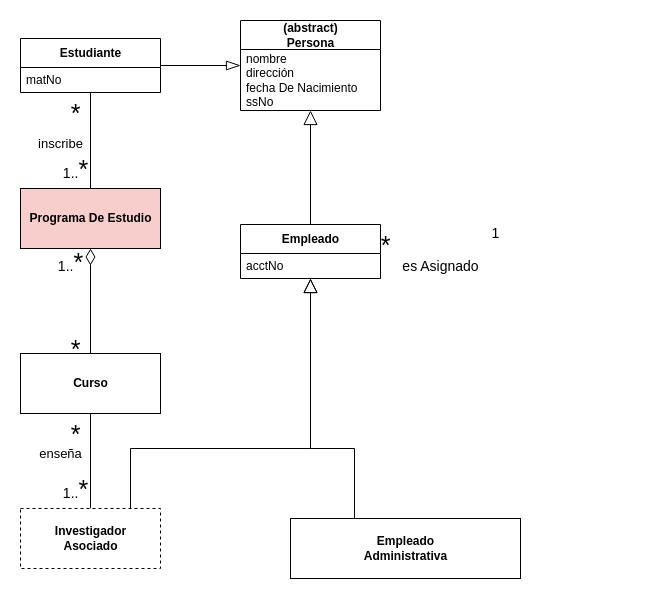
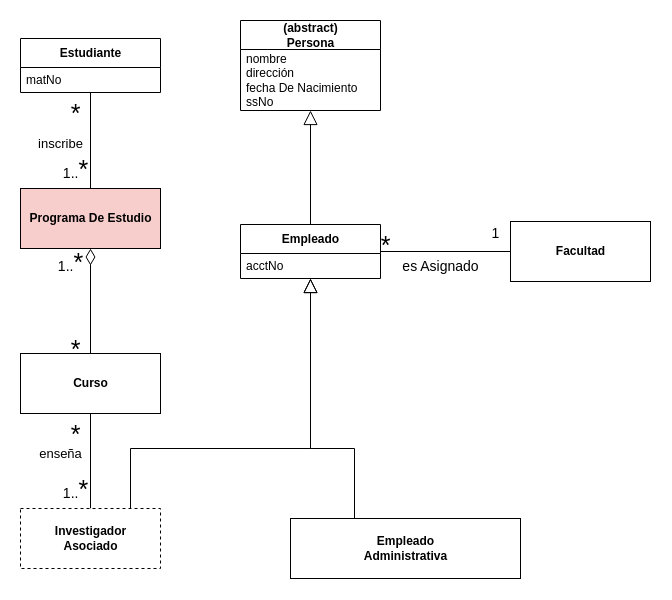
(193, 66) -> none
none -> (446, 252)
none -> (581, 252)
